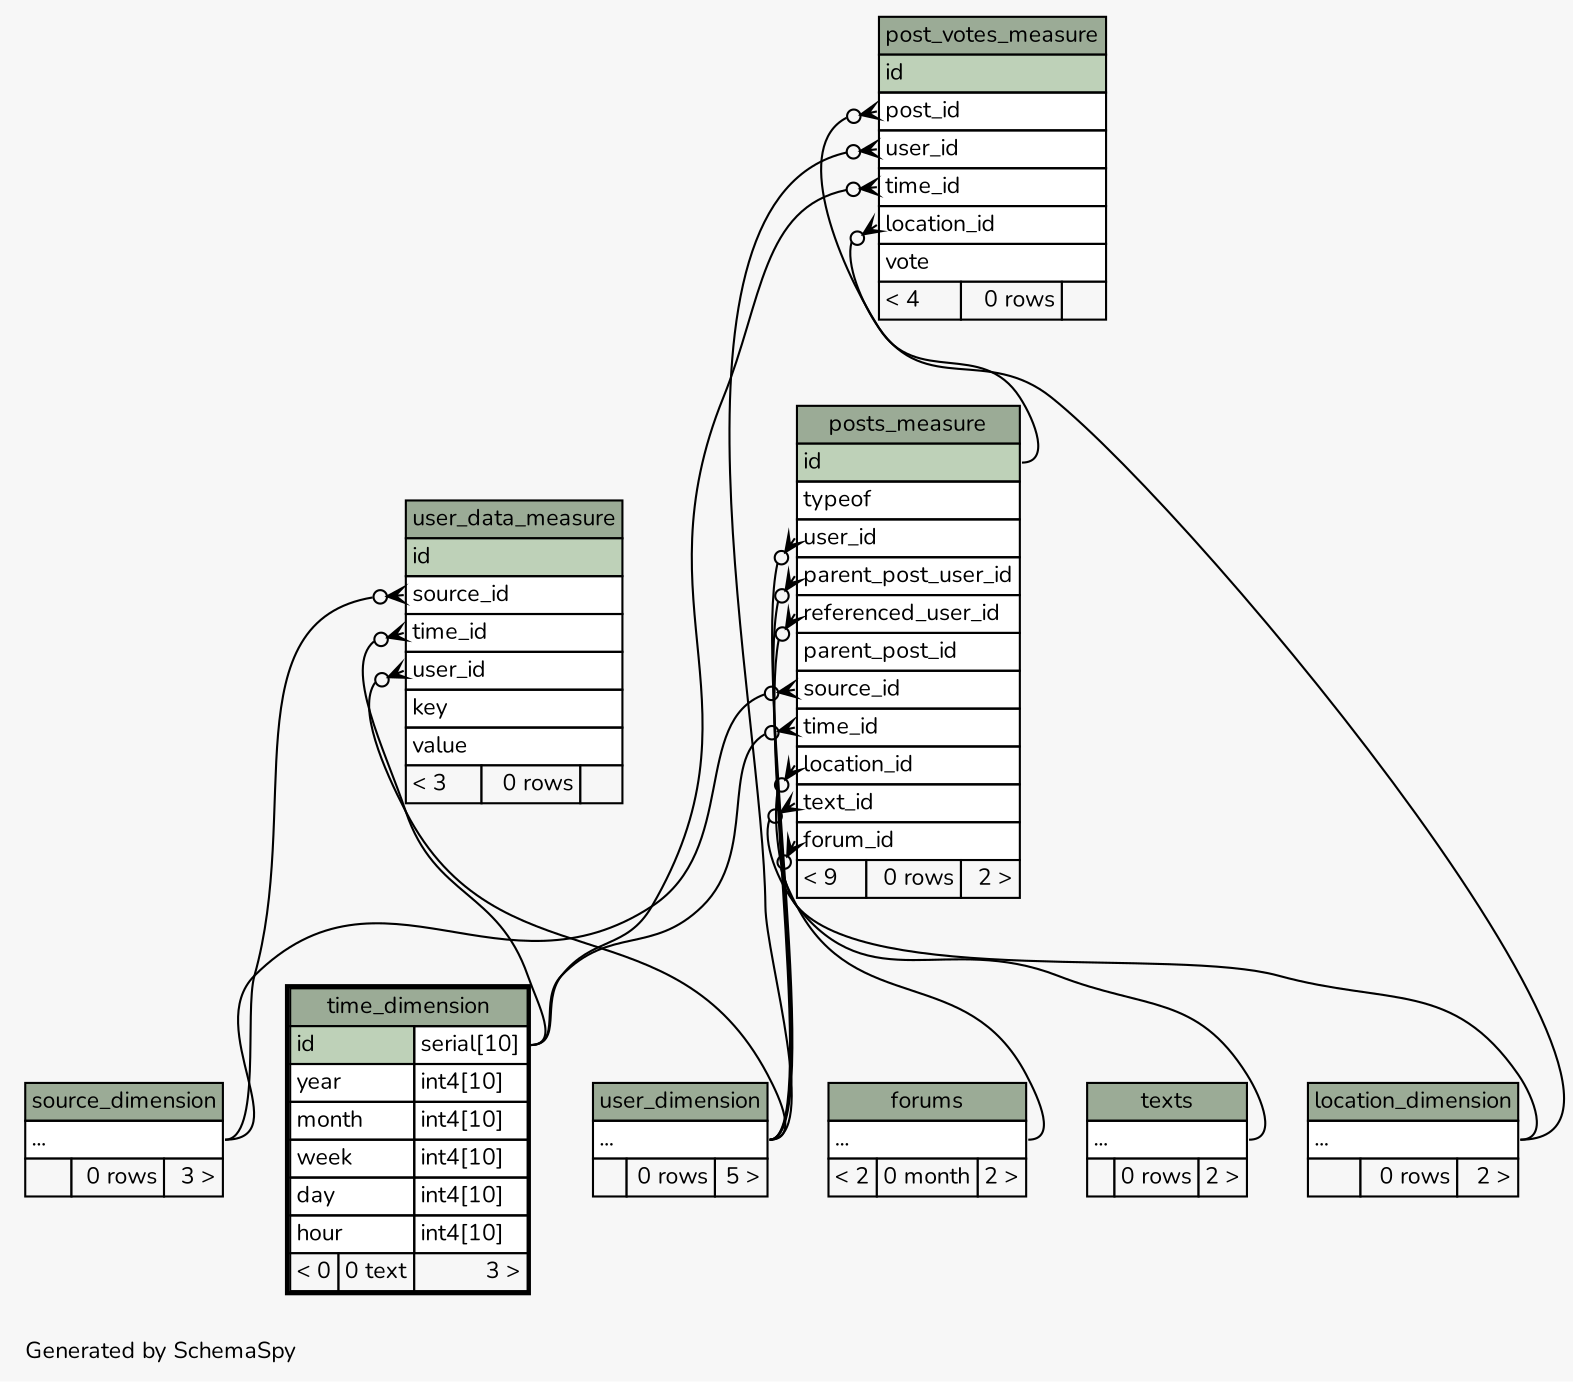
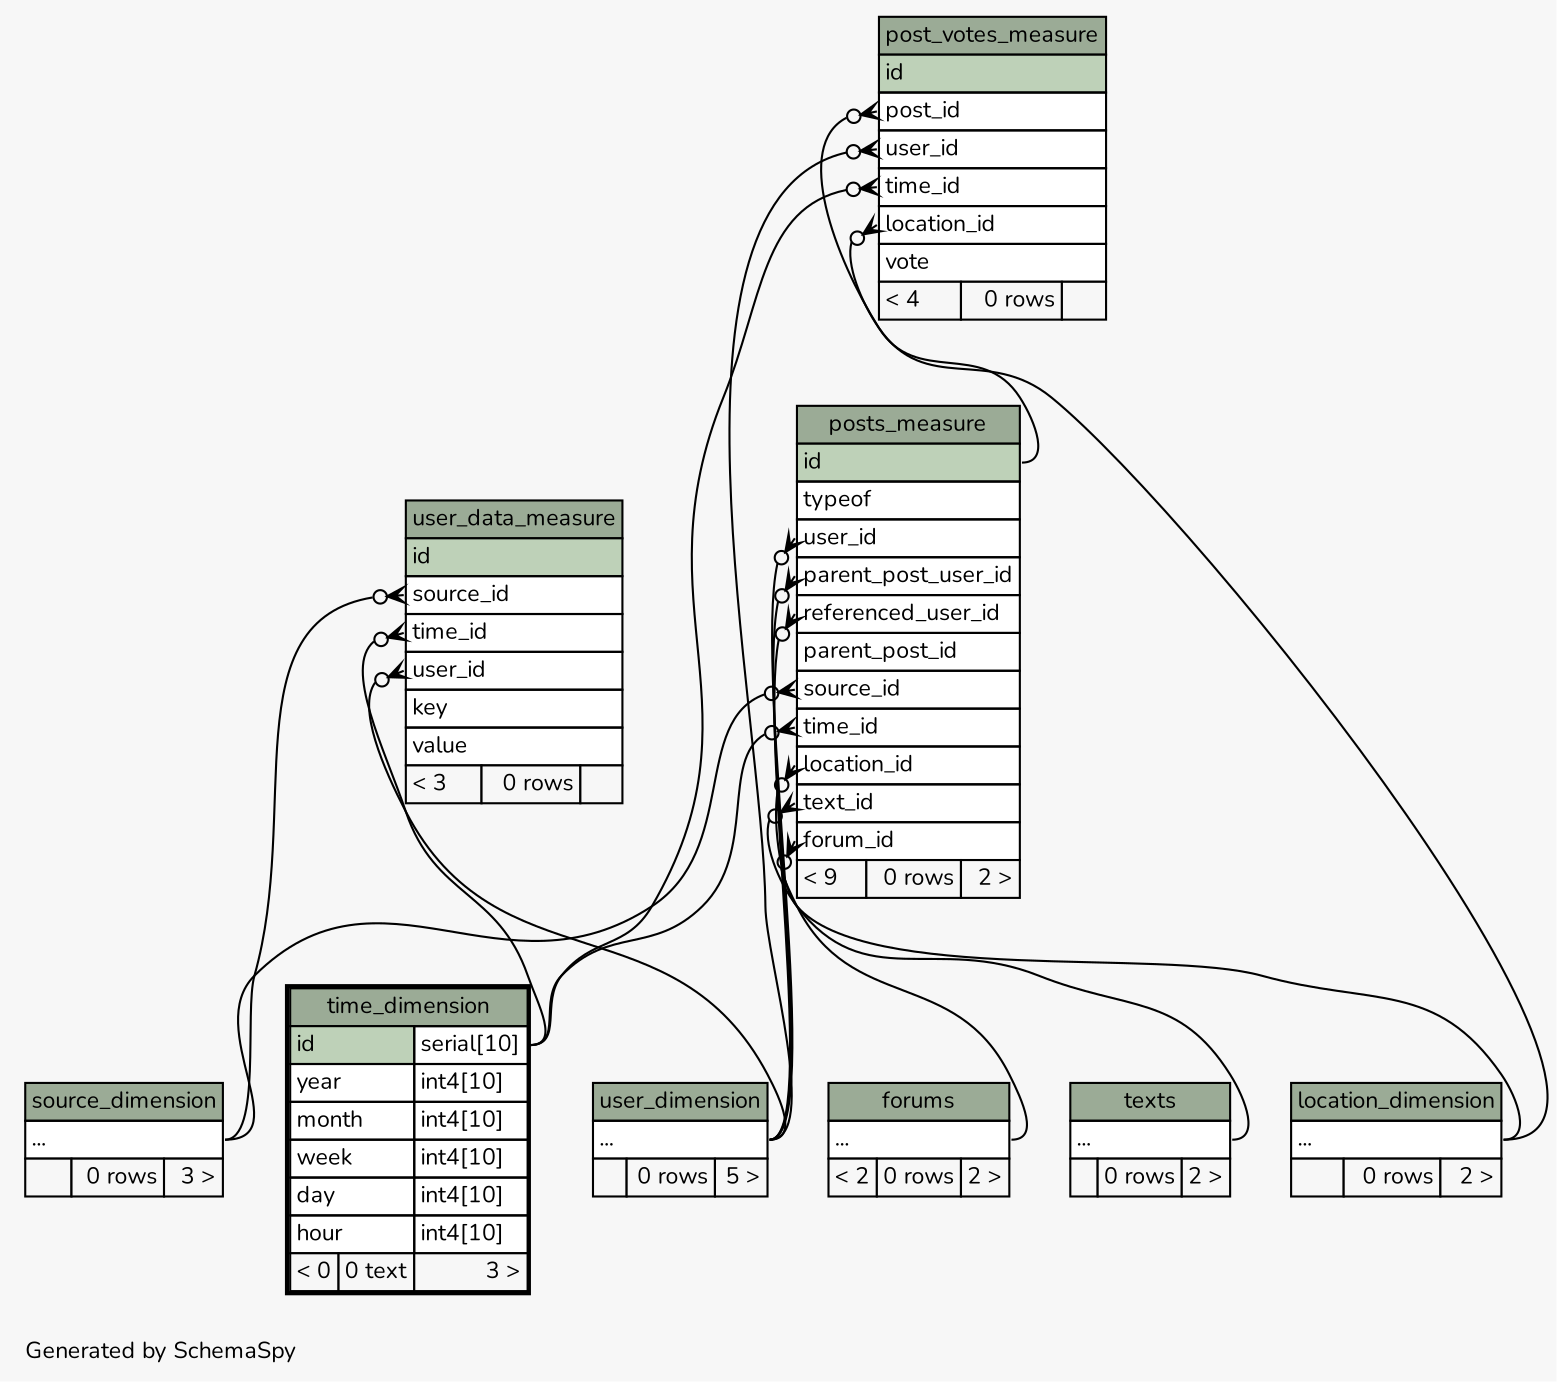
(927, 1177) -> (919, 1177)
